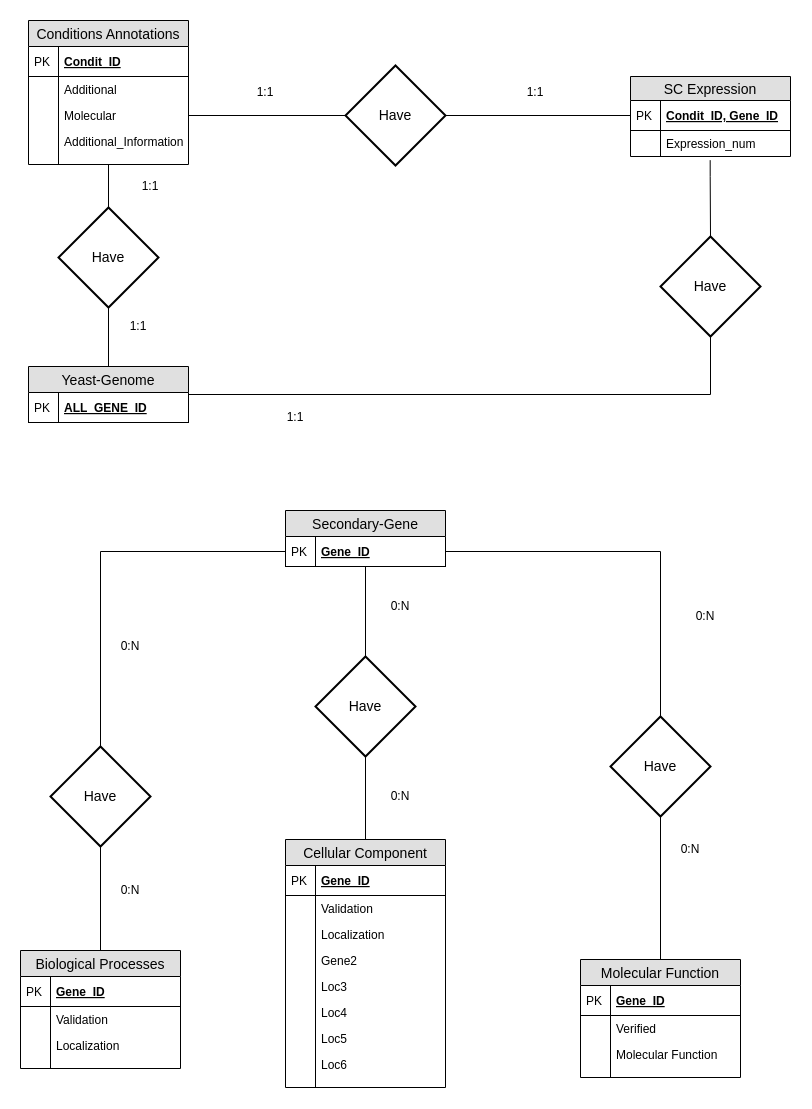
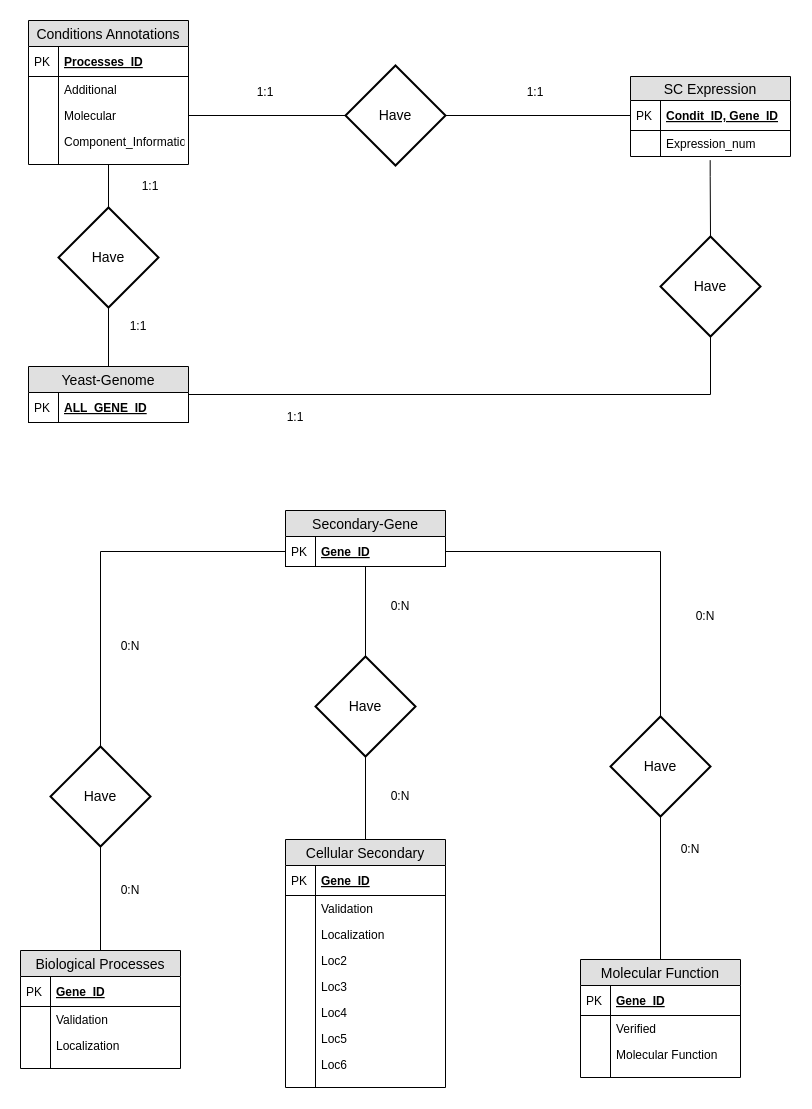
(93, 62) -> (104, 62)
(132, 142) -> (133, 142)
(365, 853) -> (365, 853)
(338, 961) -> (334, 961)
